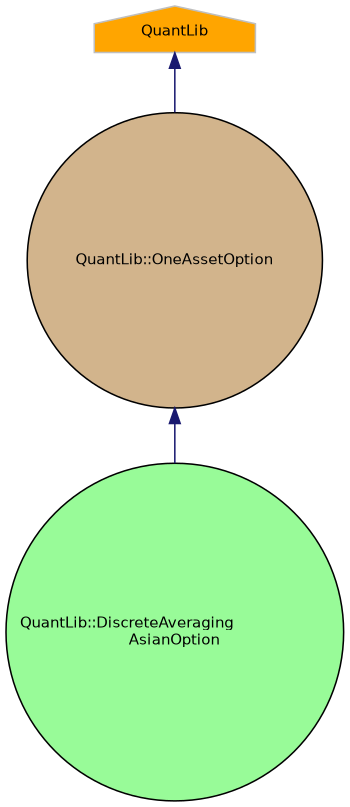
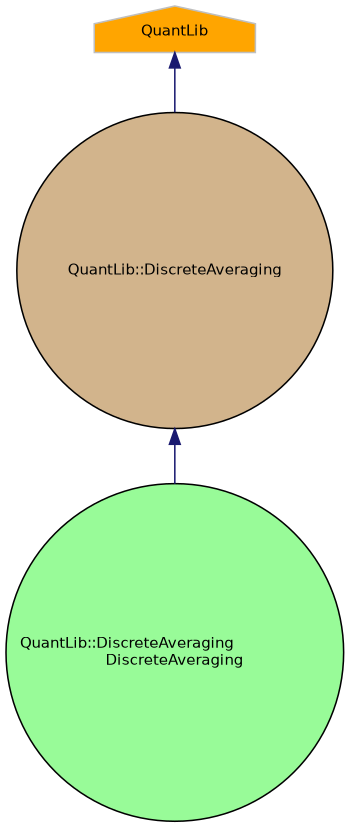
(175, 260) -> (175, 271)
(175, 632) -> (175, 652)
